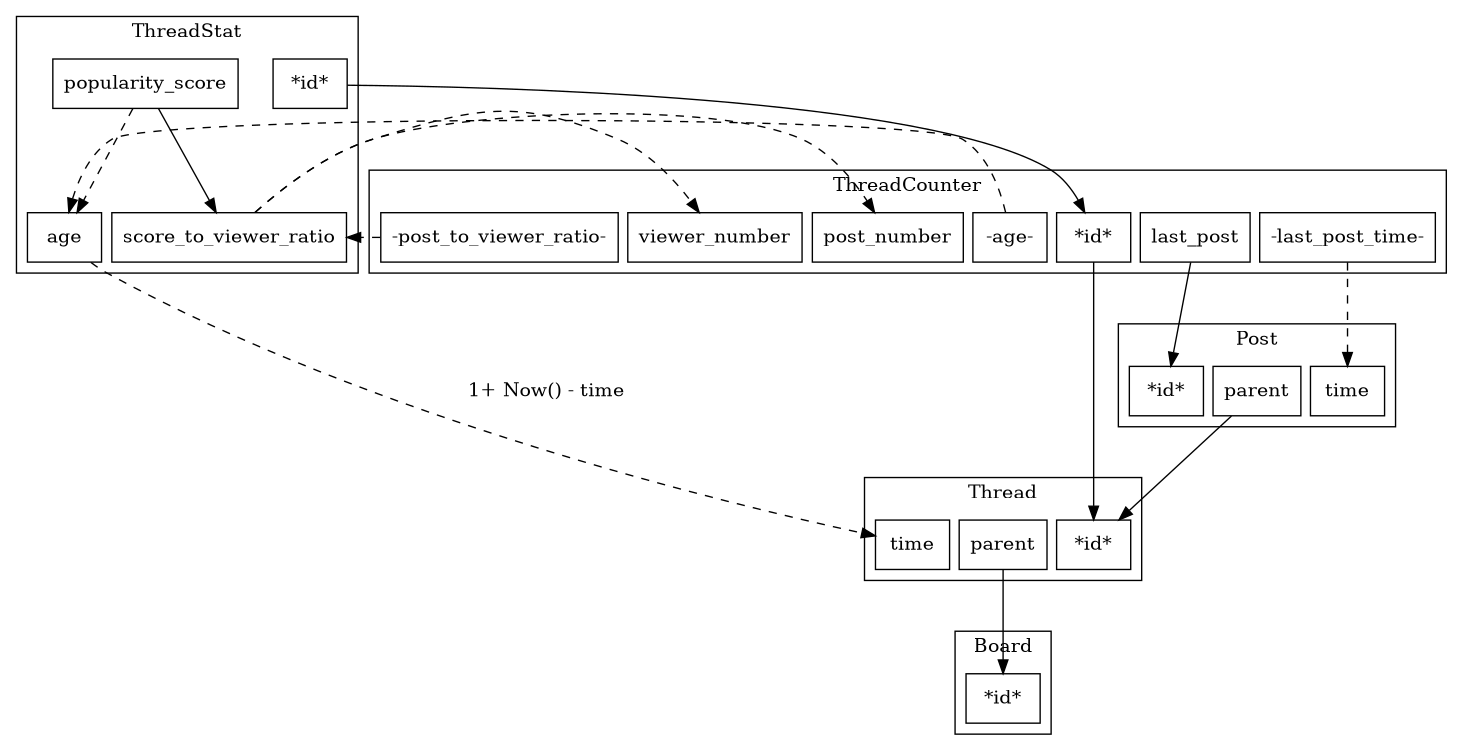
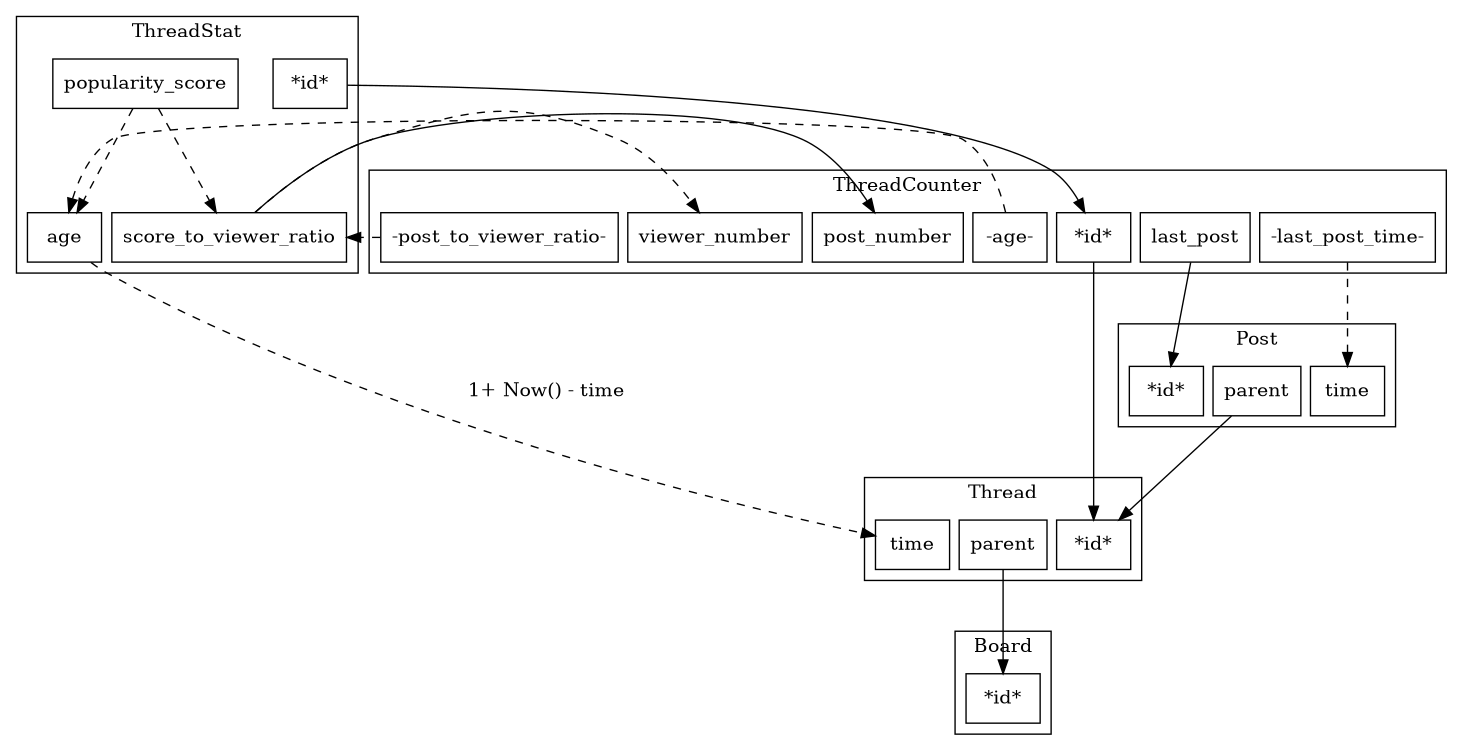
(563, 115) -> (563, 115)
(184, 155) -> (184, 155)
